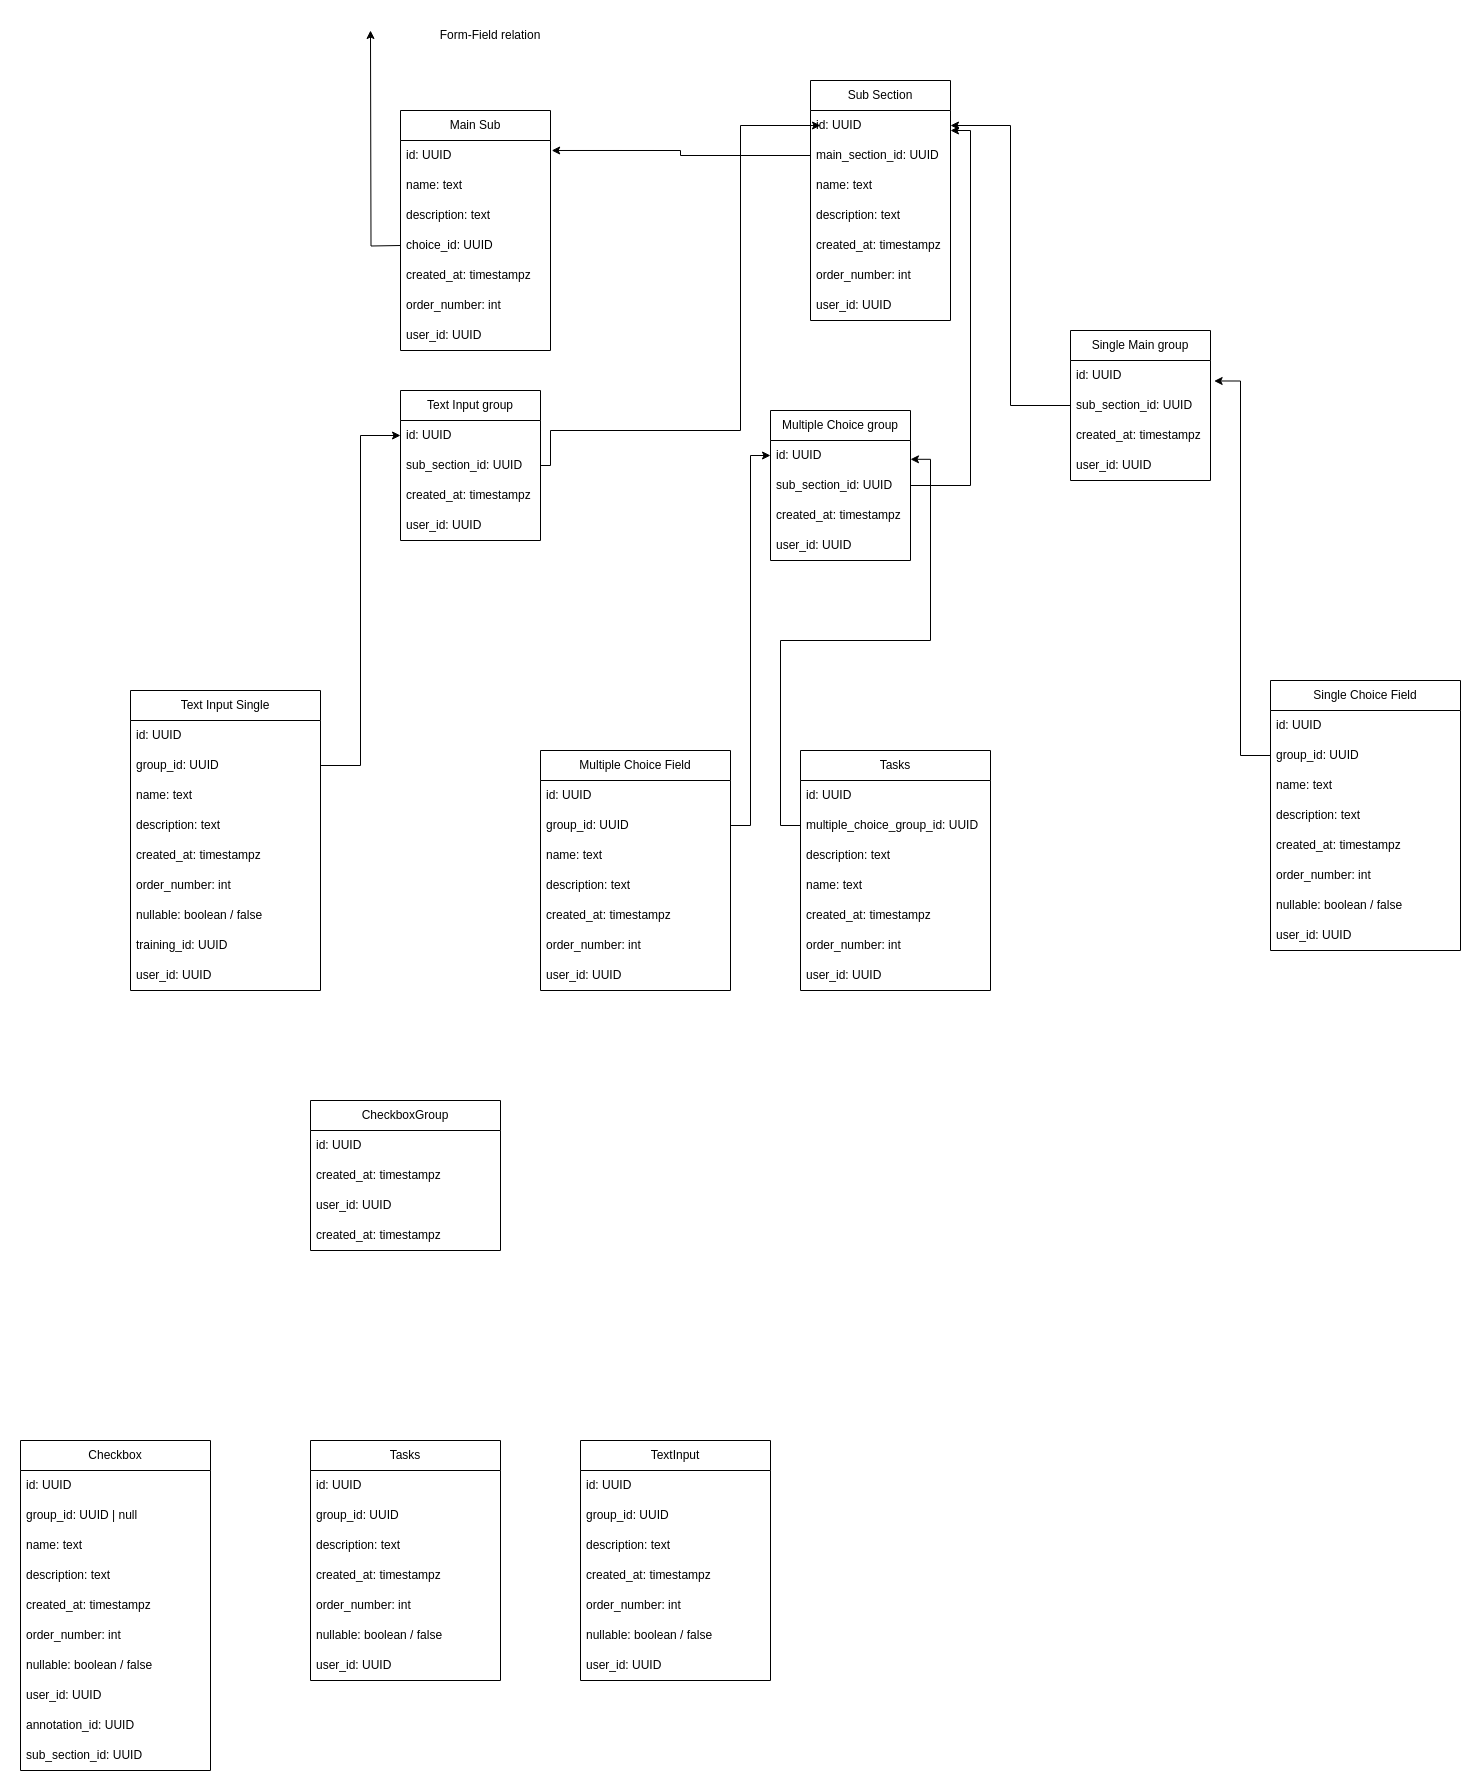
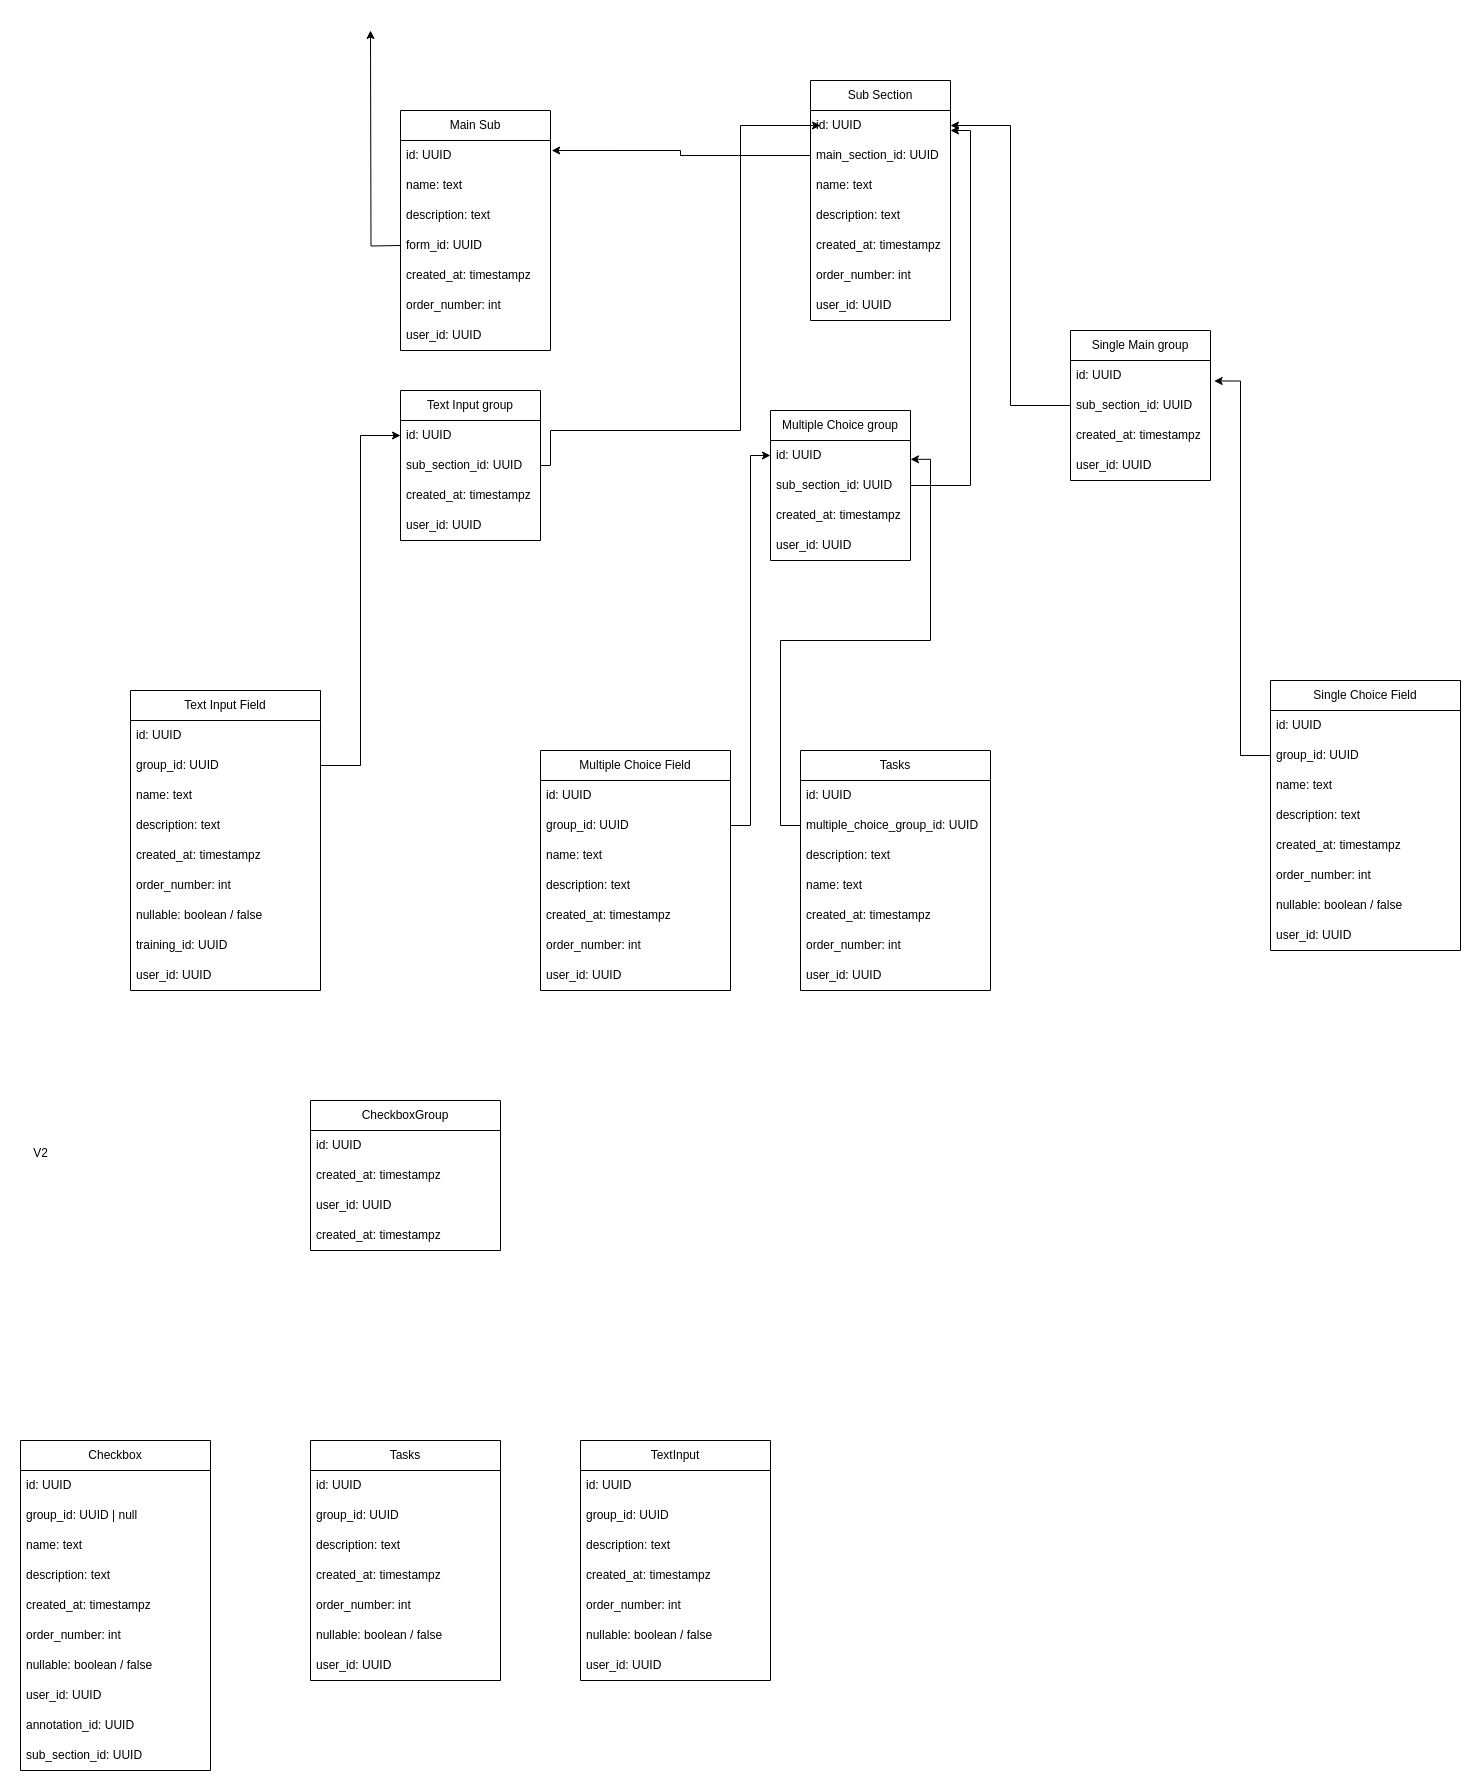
(491, 36) -> none
(451, 246) -> (446, 246)
(226, 706) -> (226, 706)
none -> (41, 1154)
